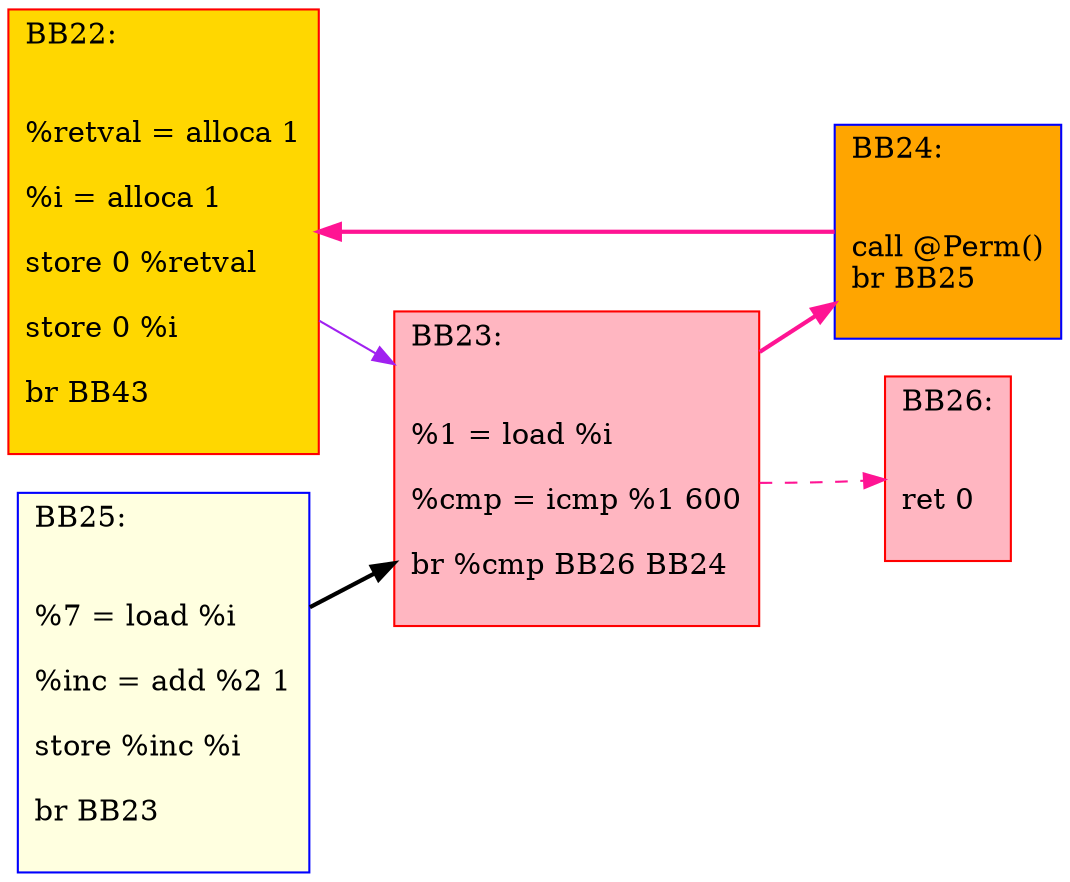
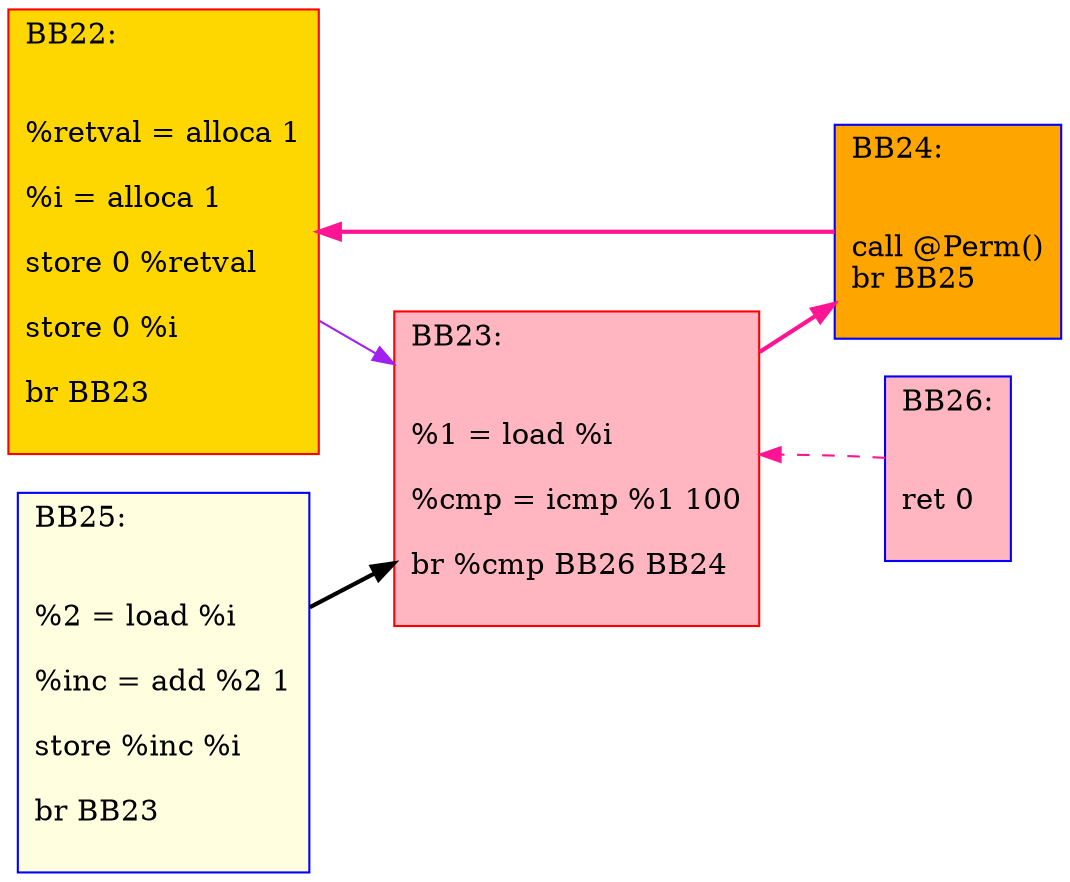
(88, 393) -> (88, 393)
(948, 469) -> (948, 469)
(812, 482) -> (833, 456)
(577, 500) -> (577, 500)
(136, 617) -> (136, 617)
